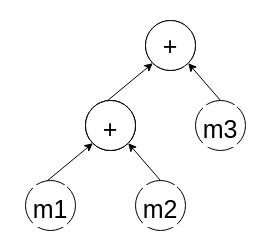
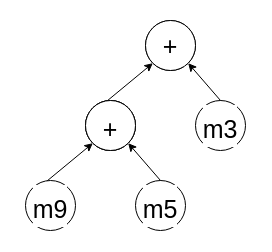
(51, 206) -> (51, 206)
(161, 206) -> (161, 206)
